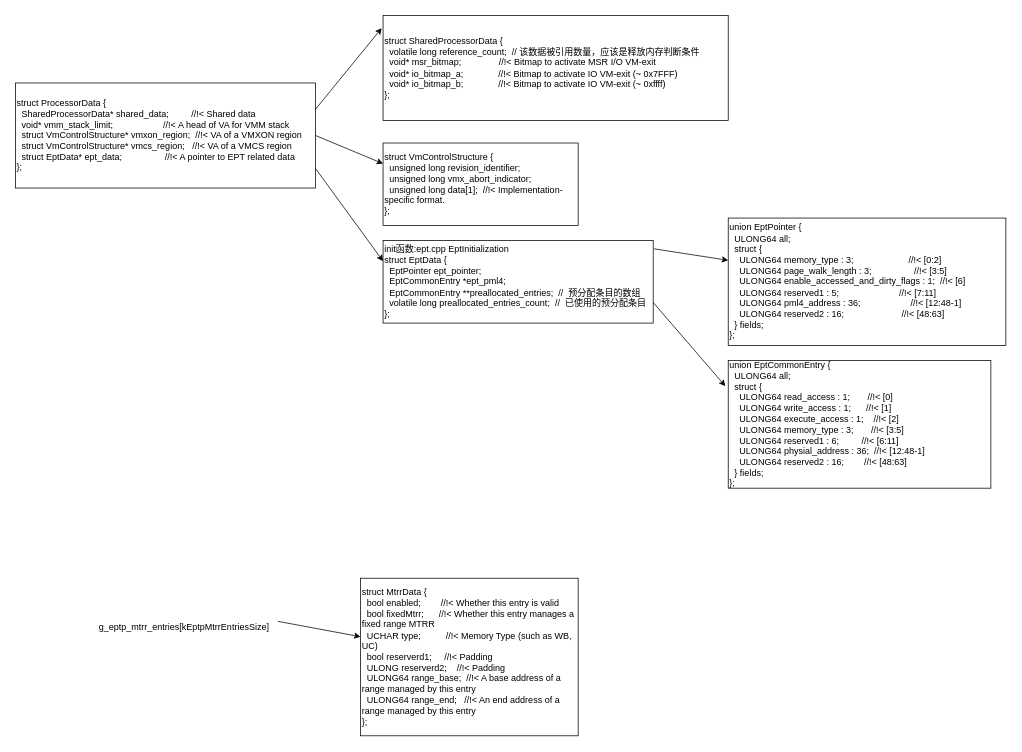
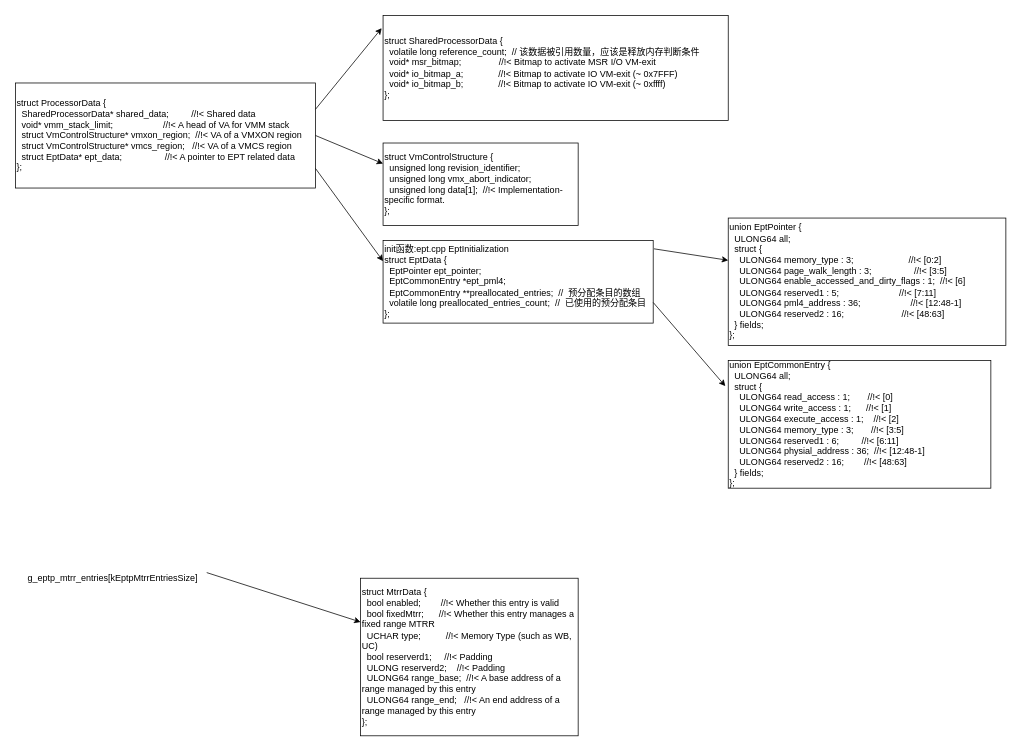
(184, 627) -> (113, 578)
